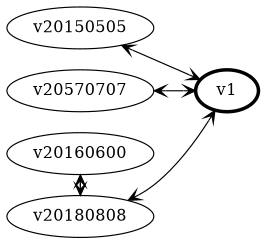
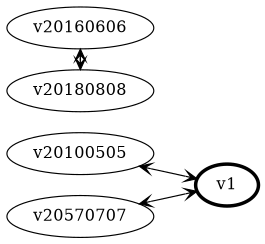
(80, 28) -> (80, 154)
(80, 154) -> (80, 28)
(178, 162) -> none
